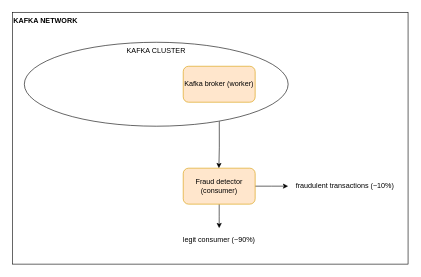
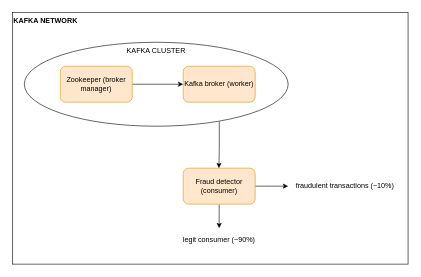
none -> (96, 84)
none -> (177, 84)
